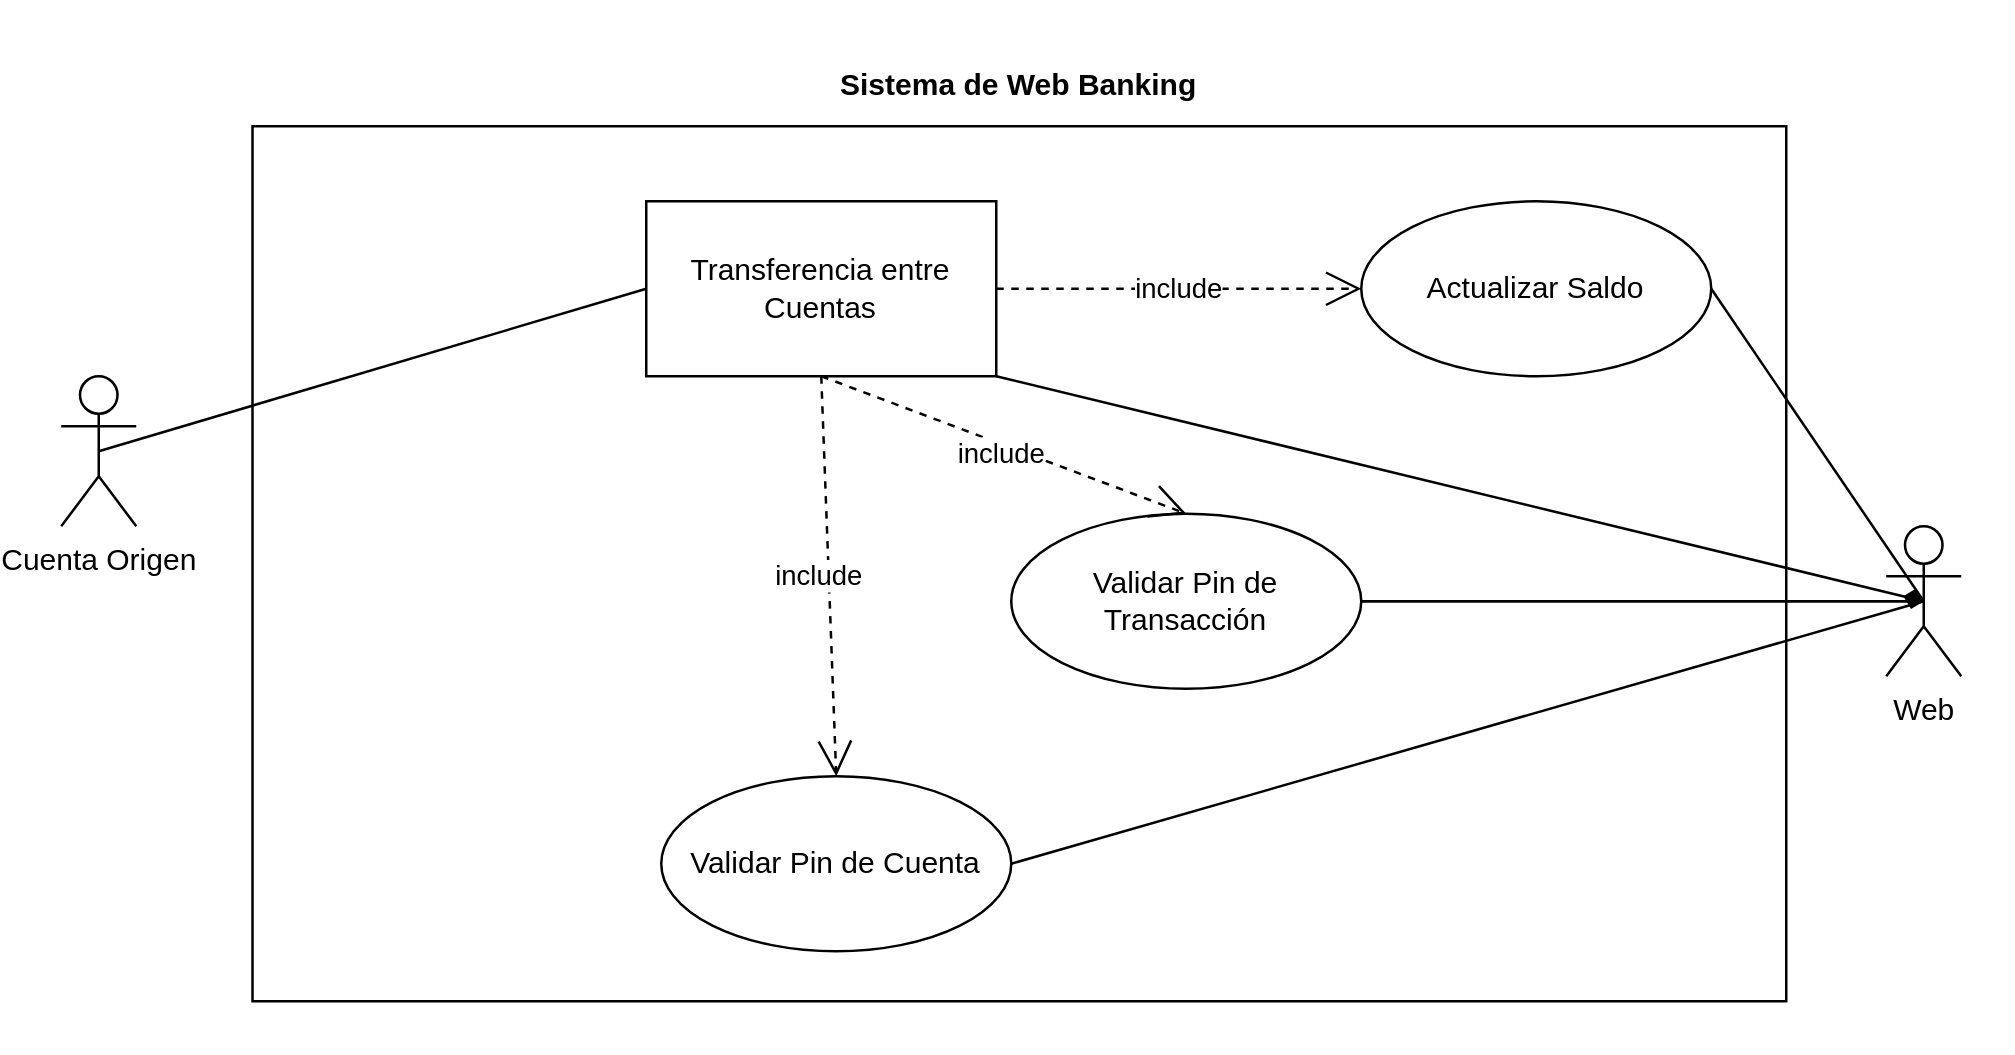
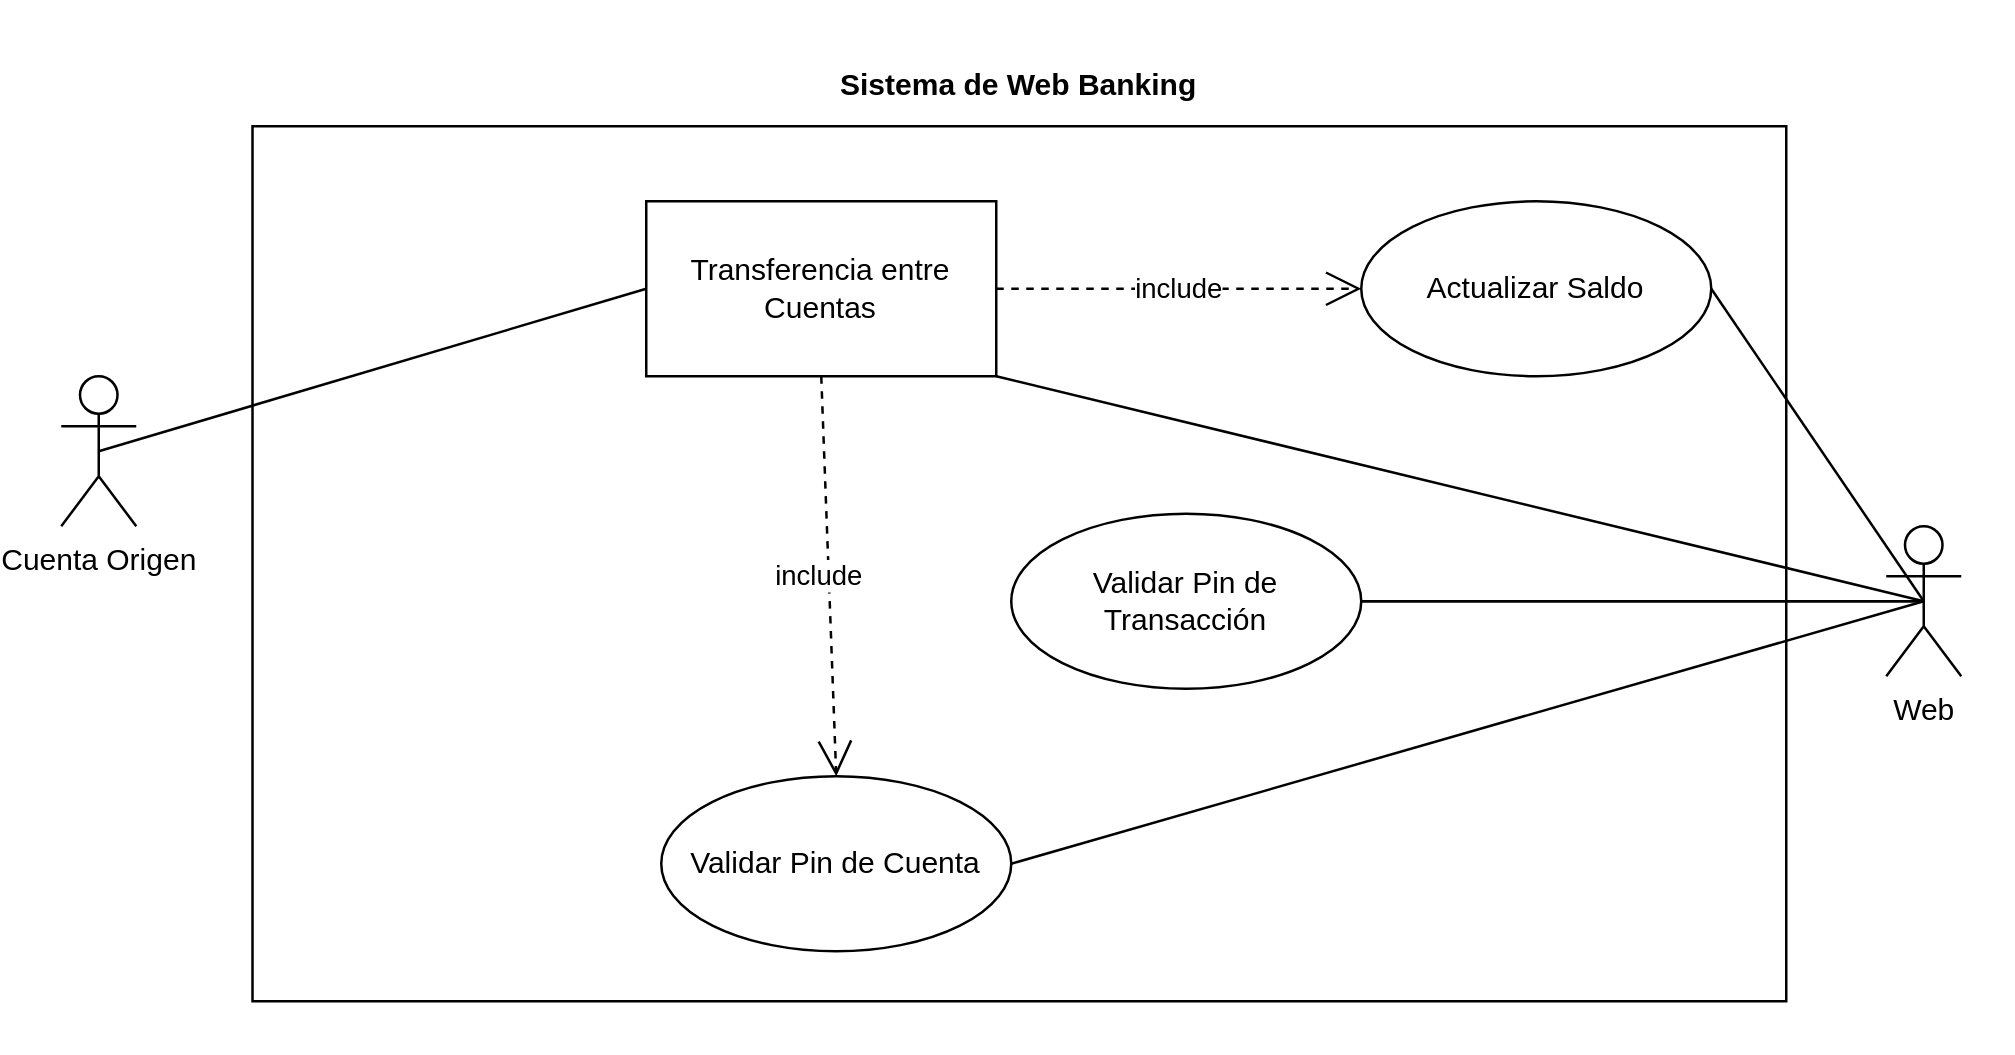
(1094, 479) -> none
(1904, 596) -> (1905, 597)
